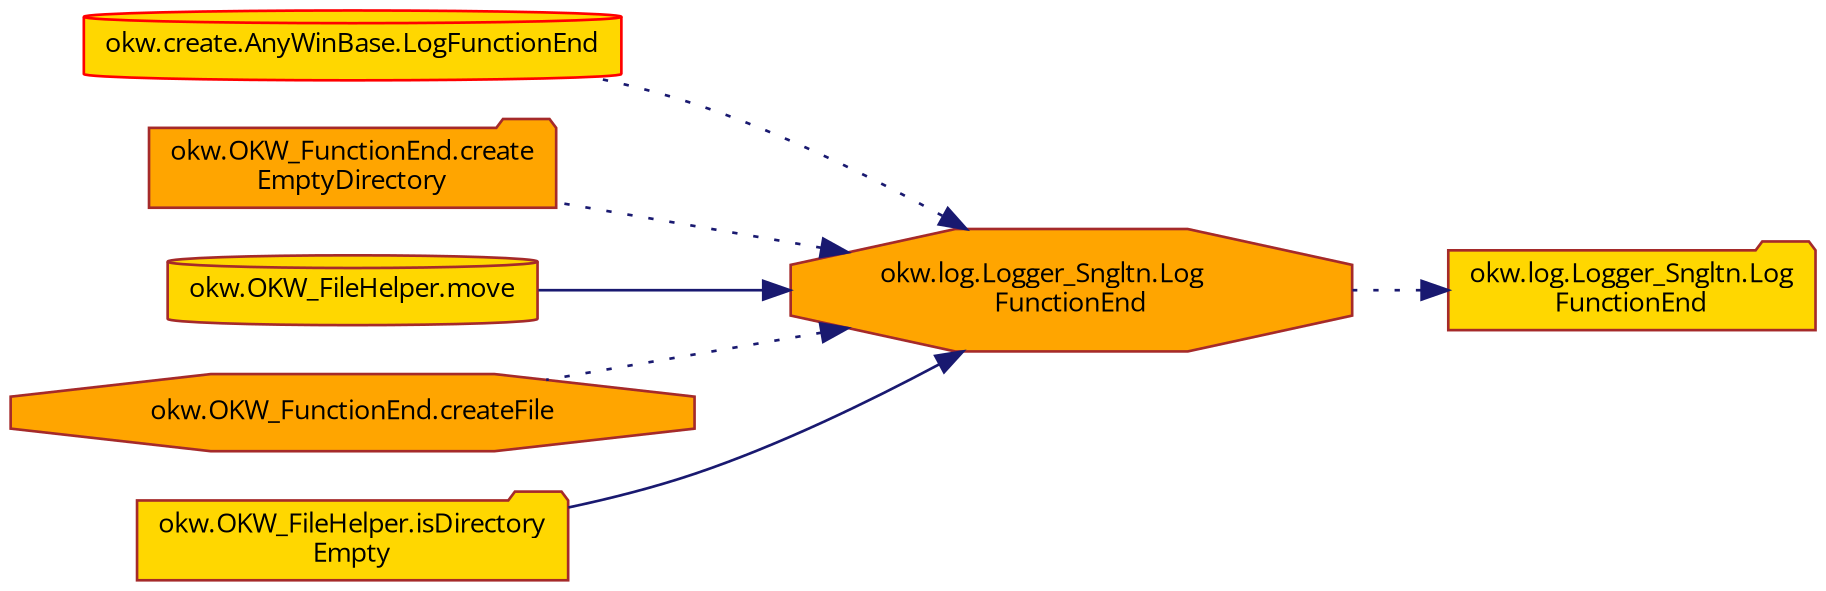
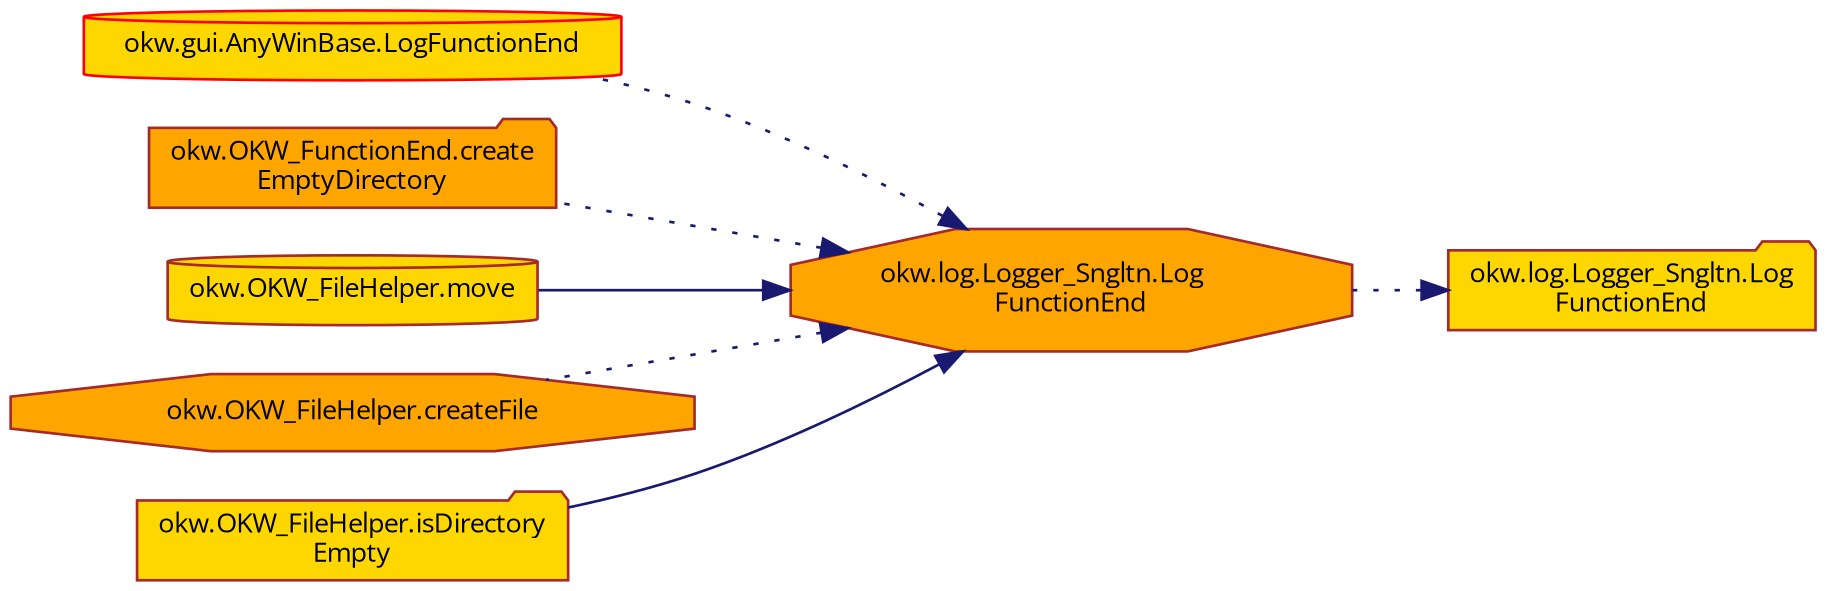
(353, 45) -> (353, 45)
(353, 413) -> (353, 413)
